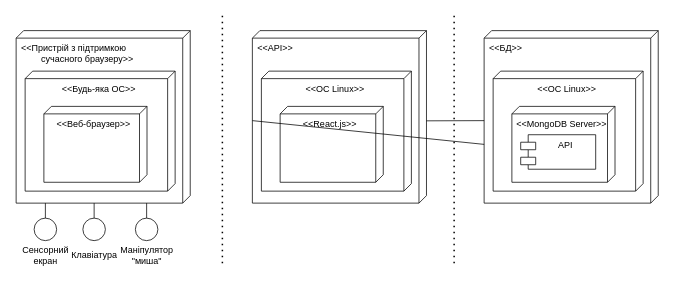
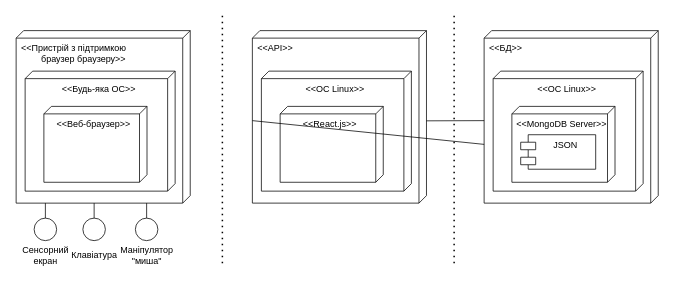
(77, 54) -> (77, 54)
(565, 145) -> (565, 145)
